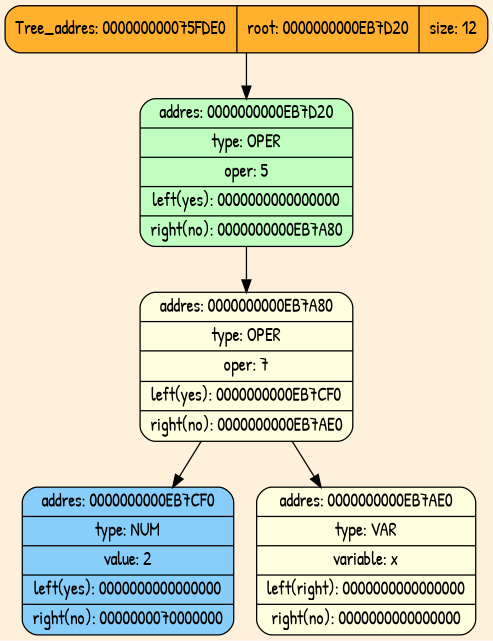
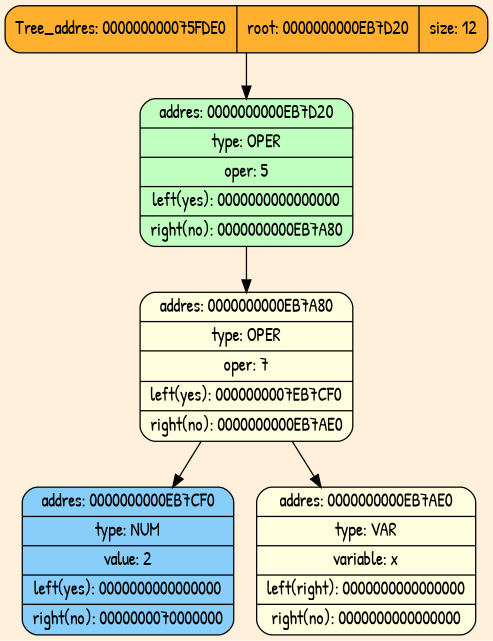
(246, 395) -> (246, 395)
